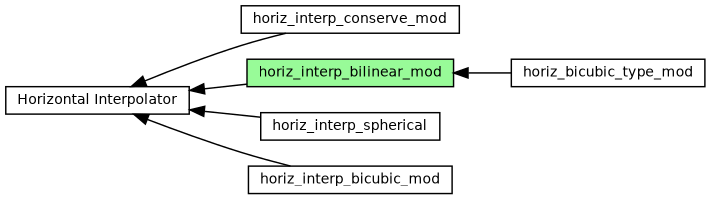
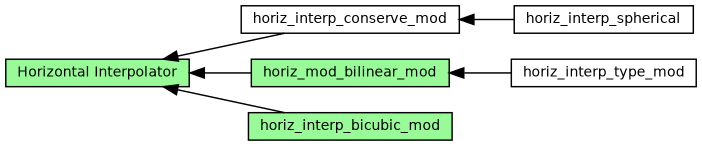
(350, 73) -> (350, 73)
(608, 73) -> (604, 73)
(98, 100) -> (98, 73)
(233, 114) -> (494, 20)
(350, 180) -> (350, 126)
